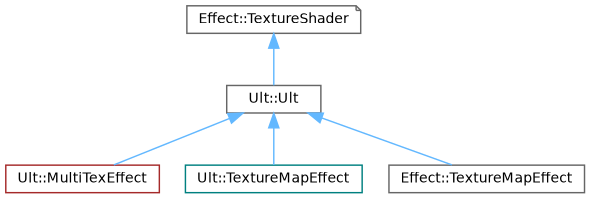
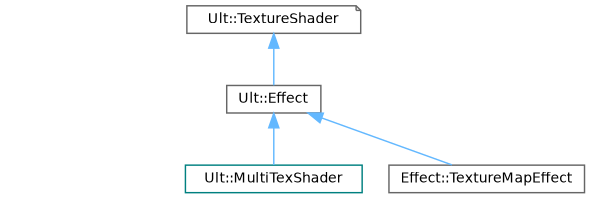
(274, 20) -> (274, 20)
(274, 99) -> (274, 99)
(83, 179) -> none
(274, 179) -> (274, 179)
